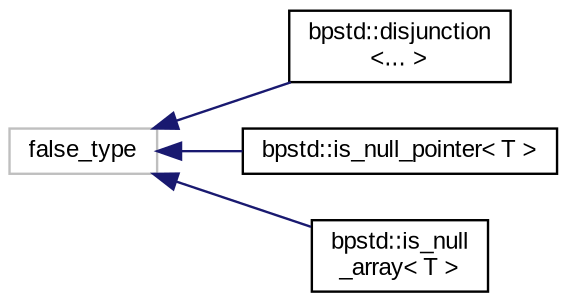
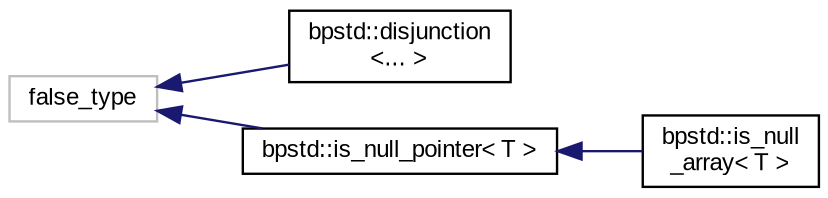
(244, 204) -> (612, 151)
